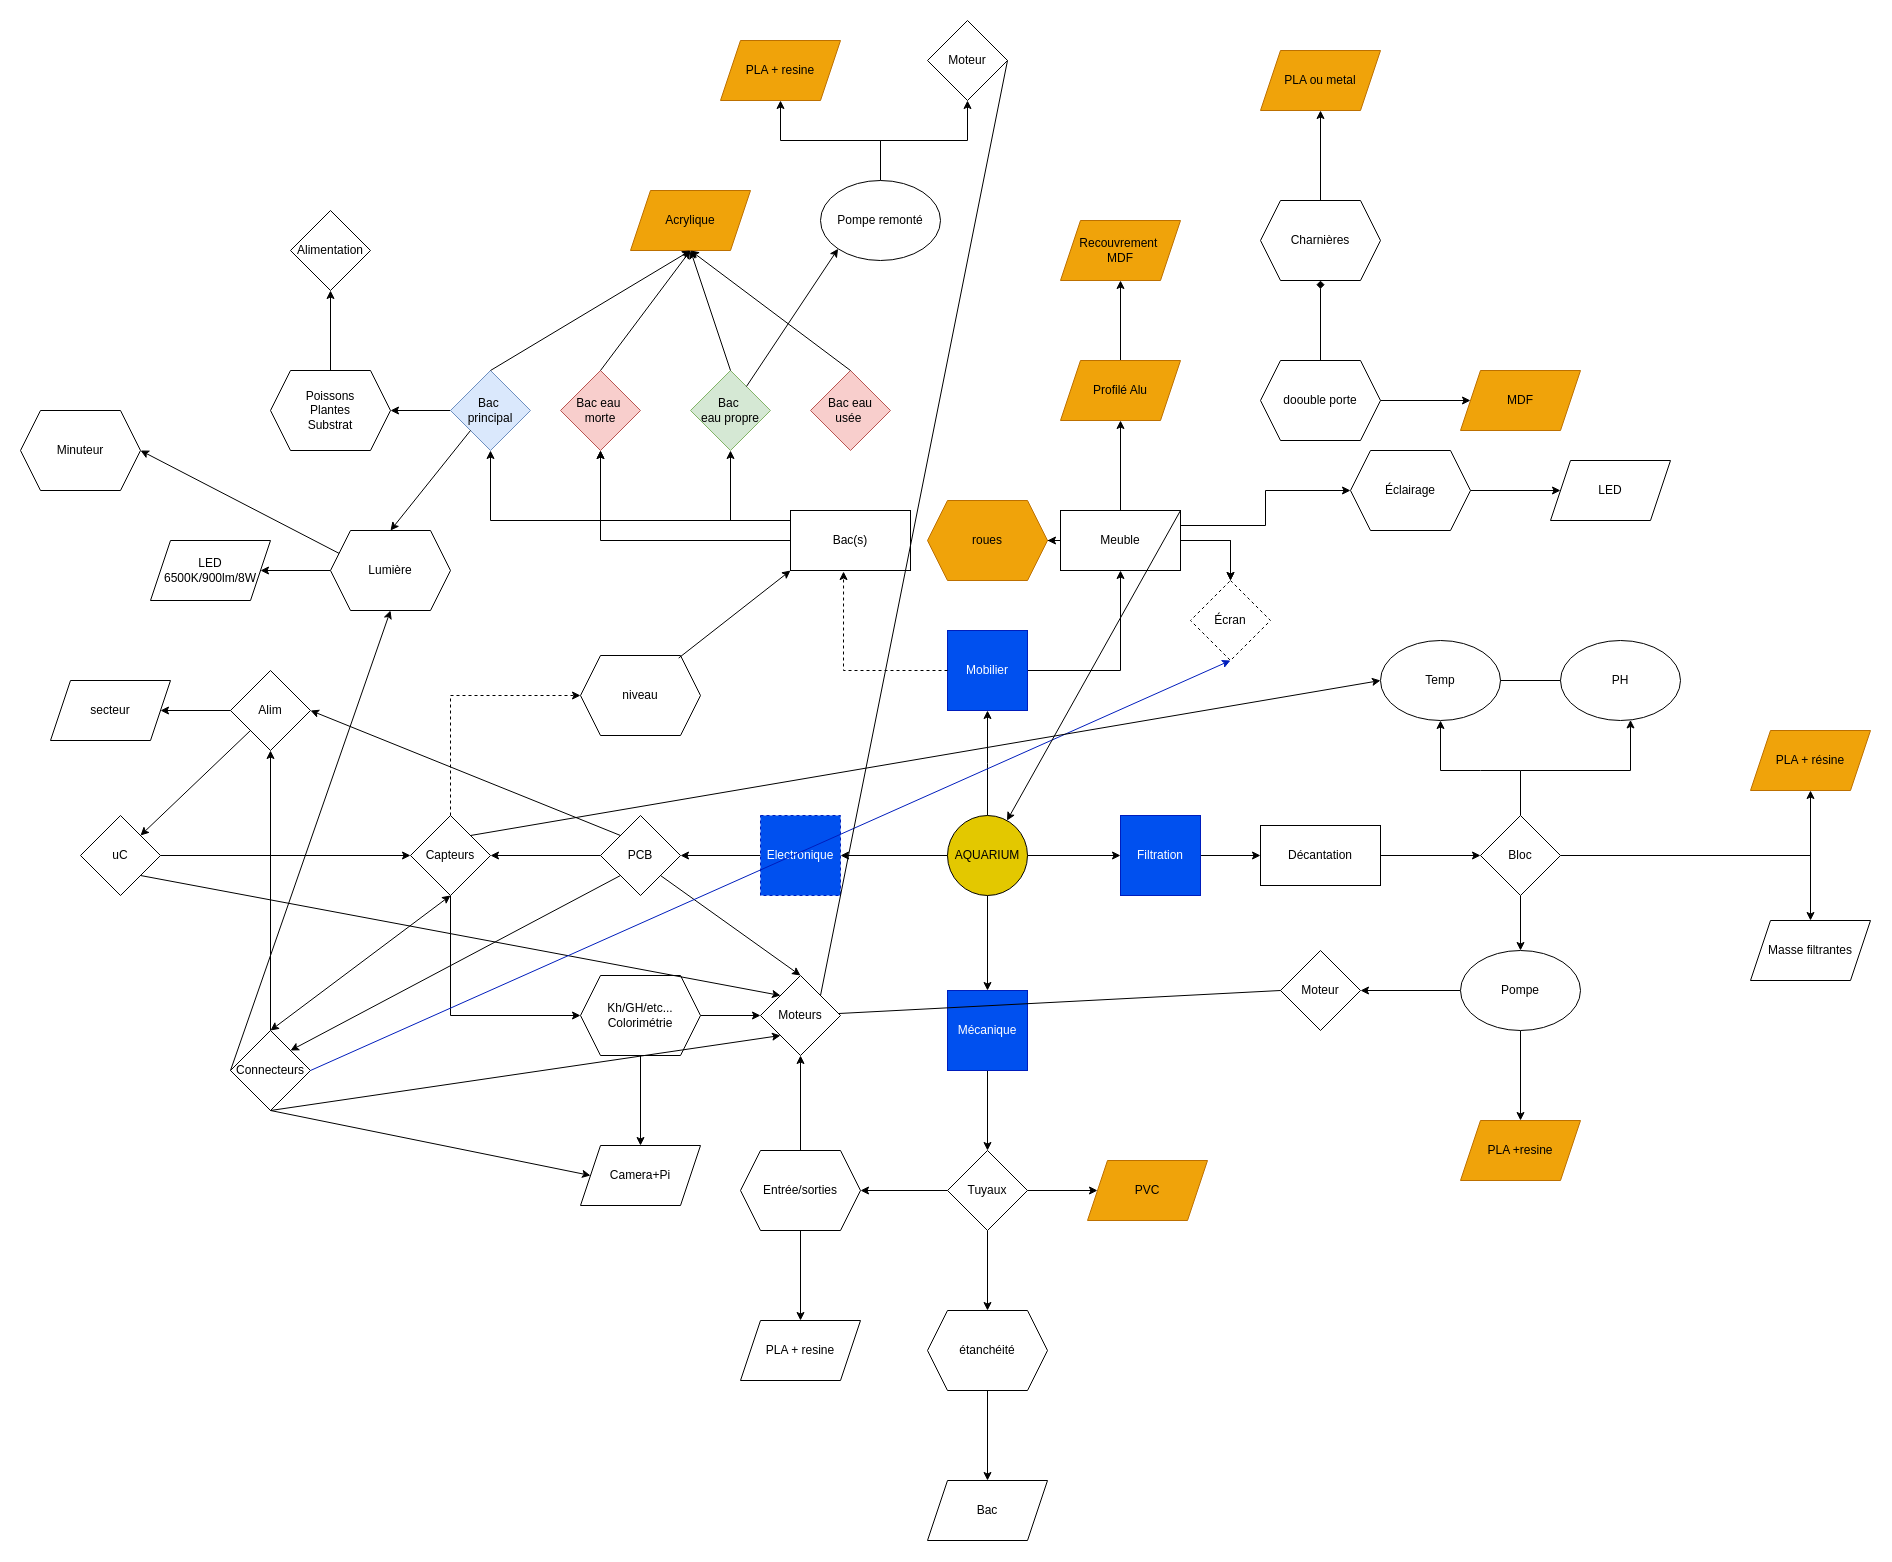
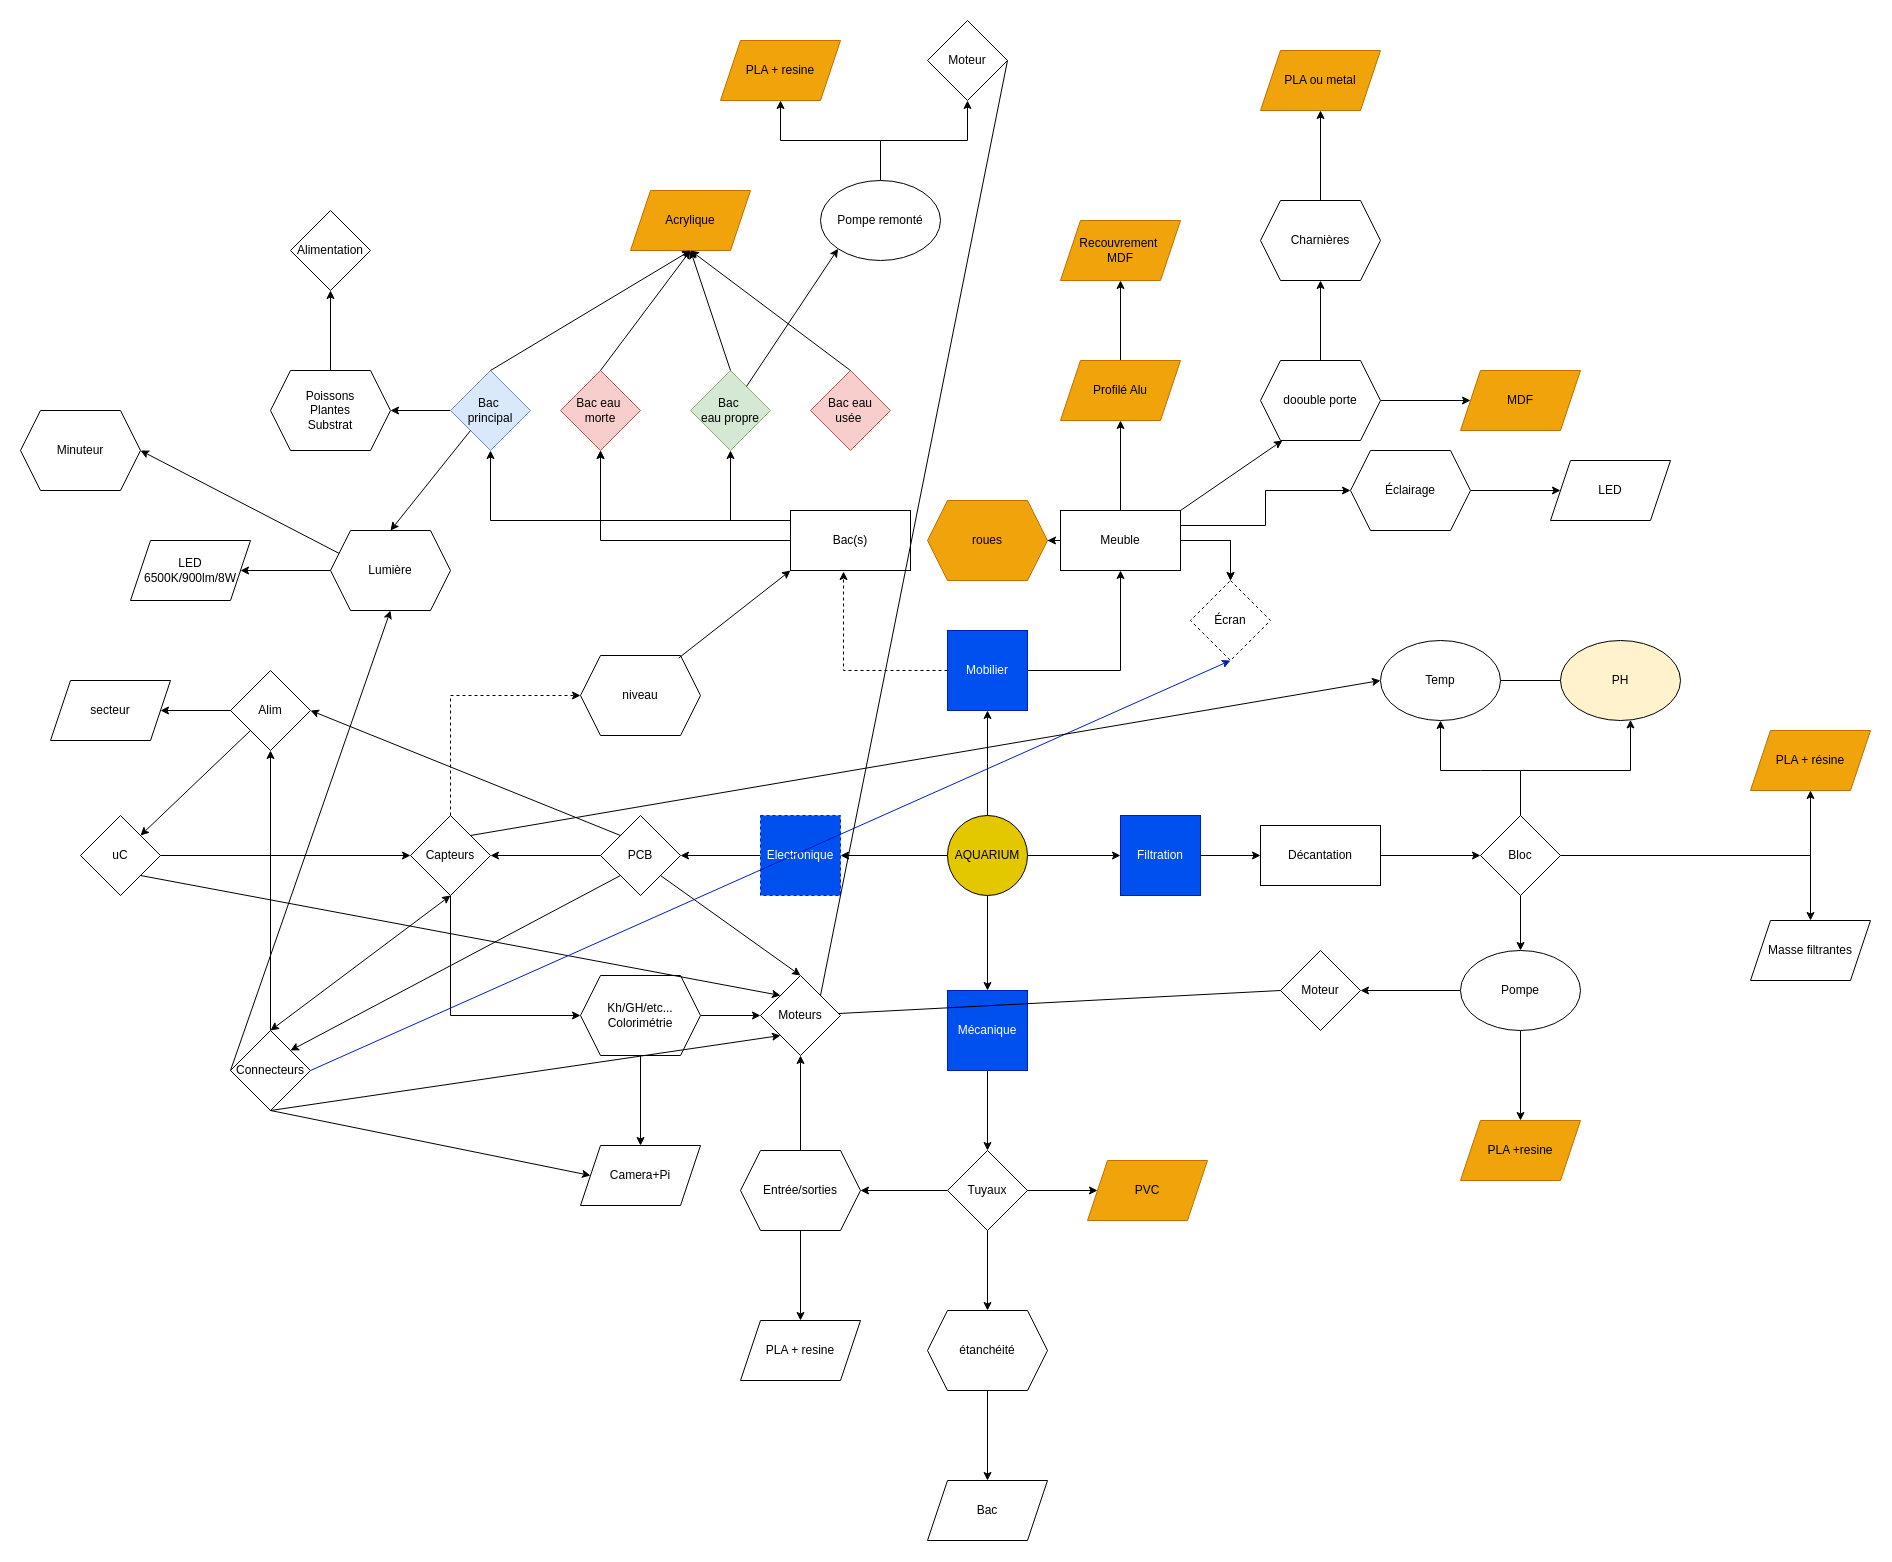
(1321, 289) -> (1321, 288)
(211, 571) -> (191, 571)
(1095, 663) -> (1228, 478)
(1621, 681) -> (1621, 681)
